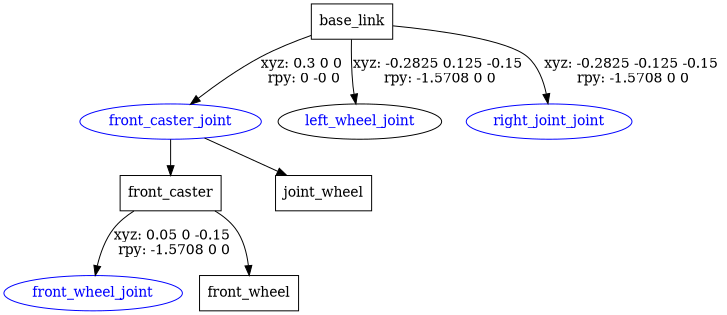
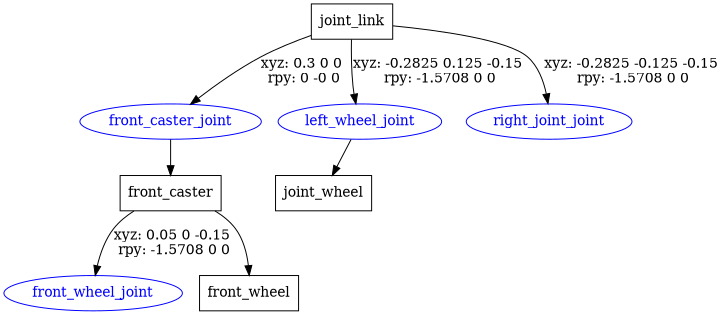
(352, 22) -> (352, 22)
(360, 122) -> (360, 122)
(241, 155) -> (344, 153)
